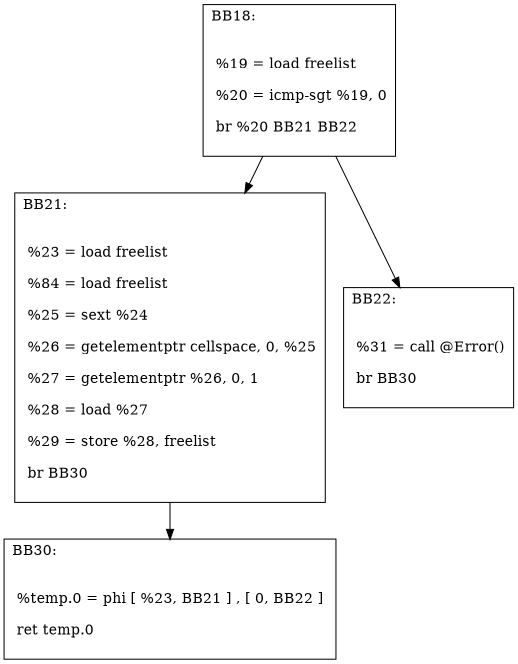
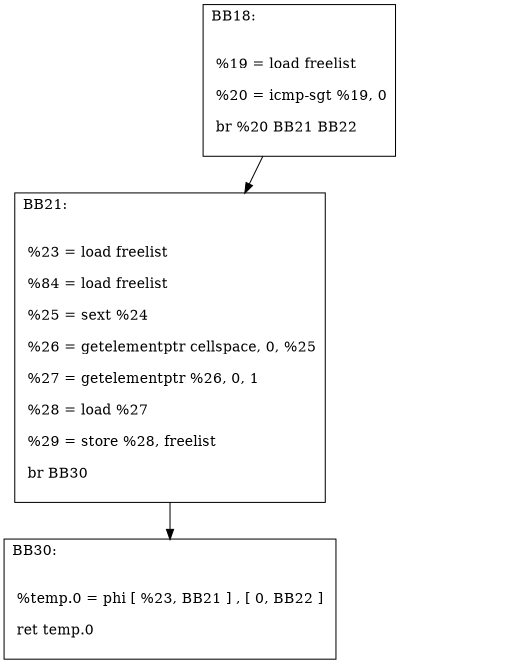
(429, 348) -> none
